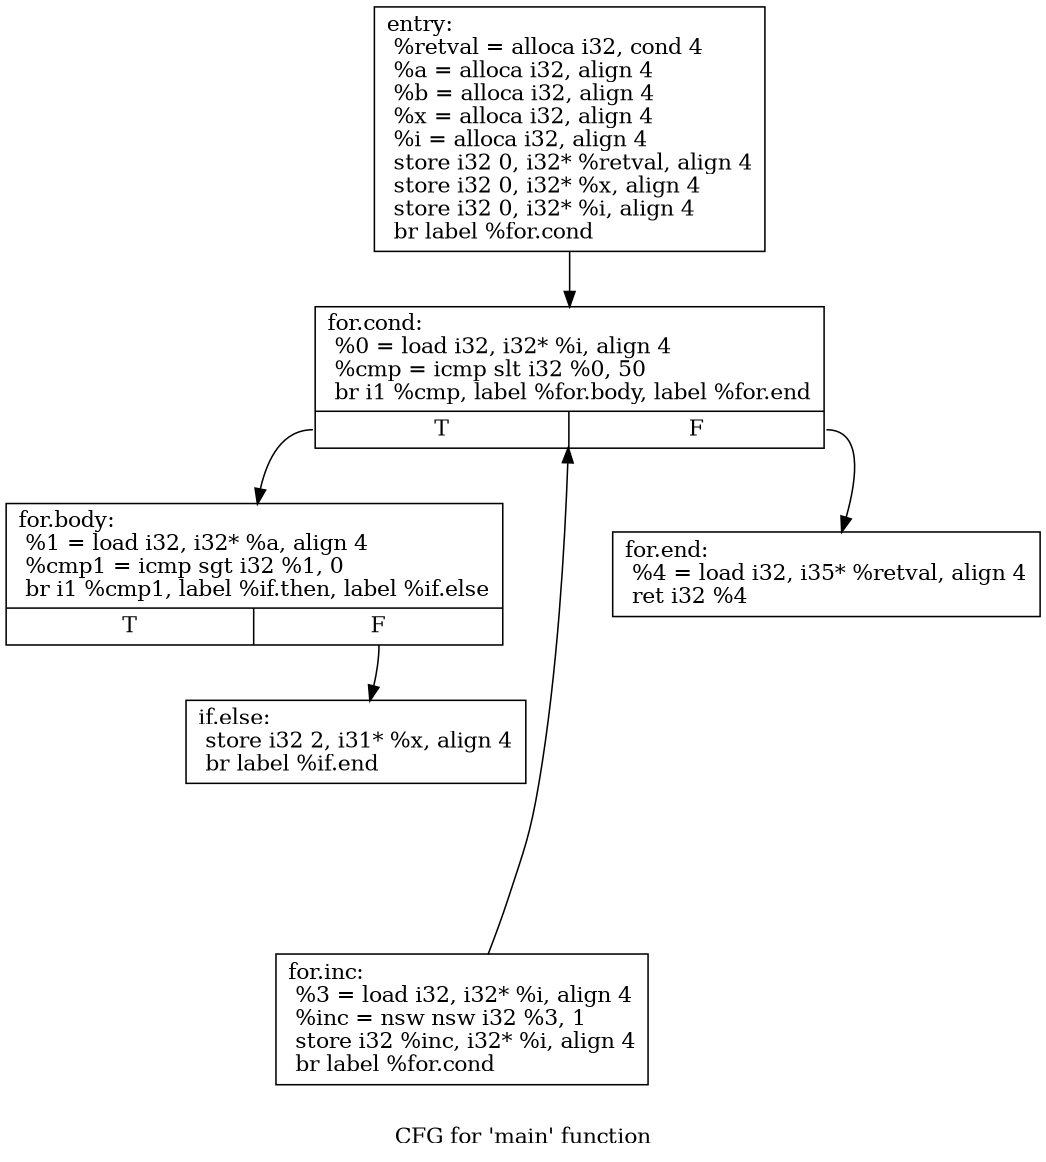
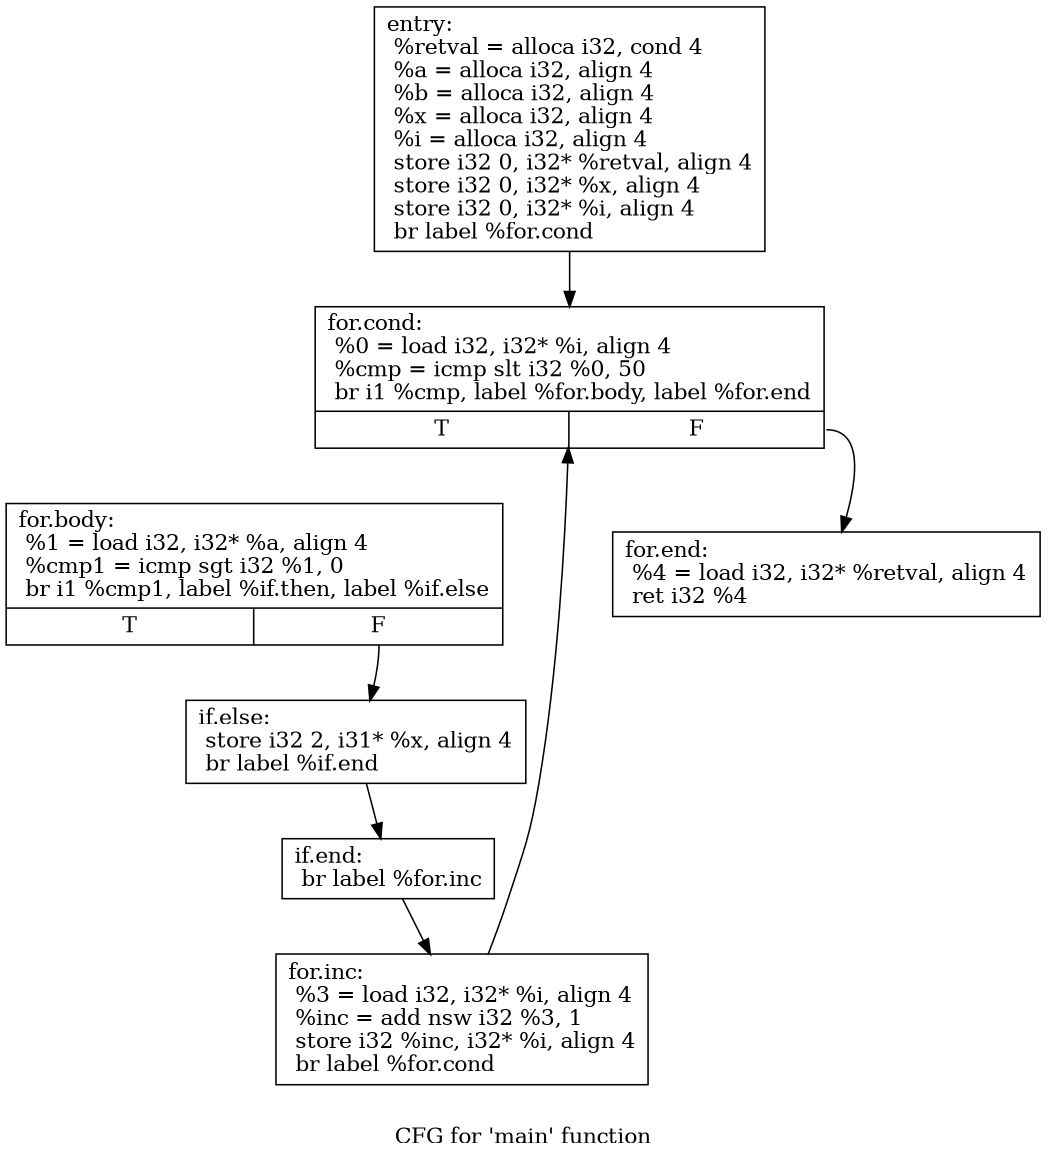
(277, 449) -> none
(826, 573) -> (826, 573)
none -> (388, 869)
(437, 1019) -> (436, 1019)
